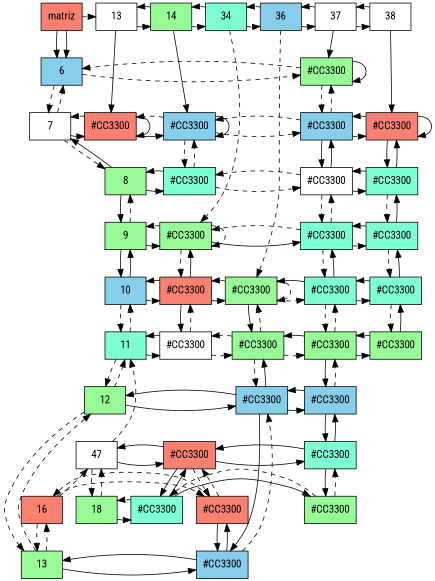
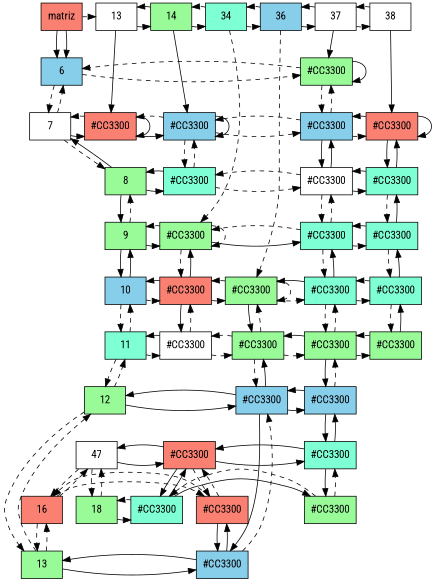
(133, 411) -> (71, 476)
